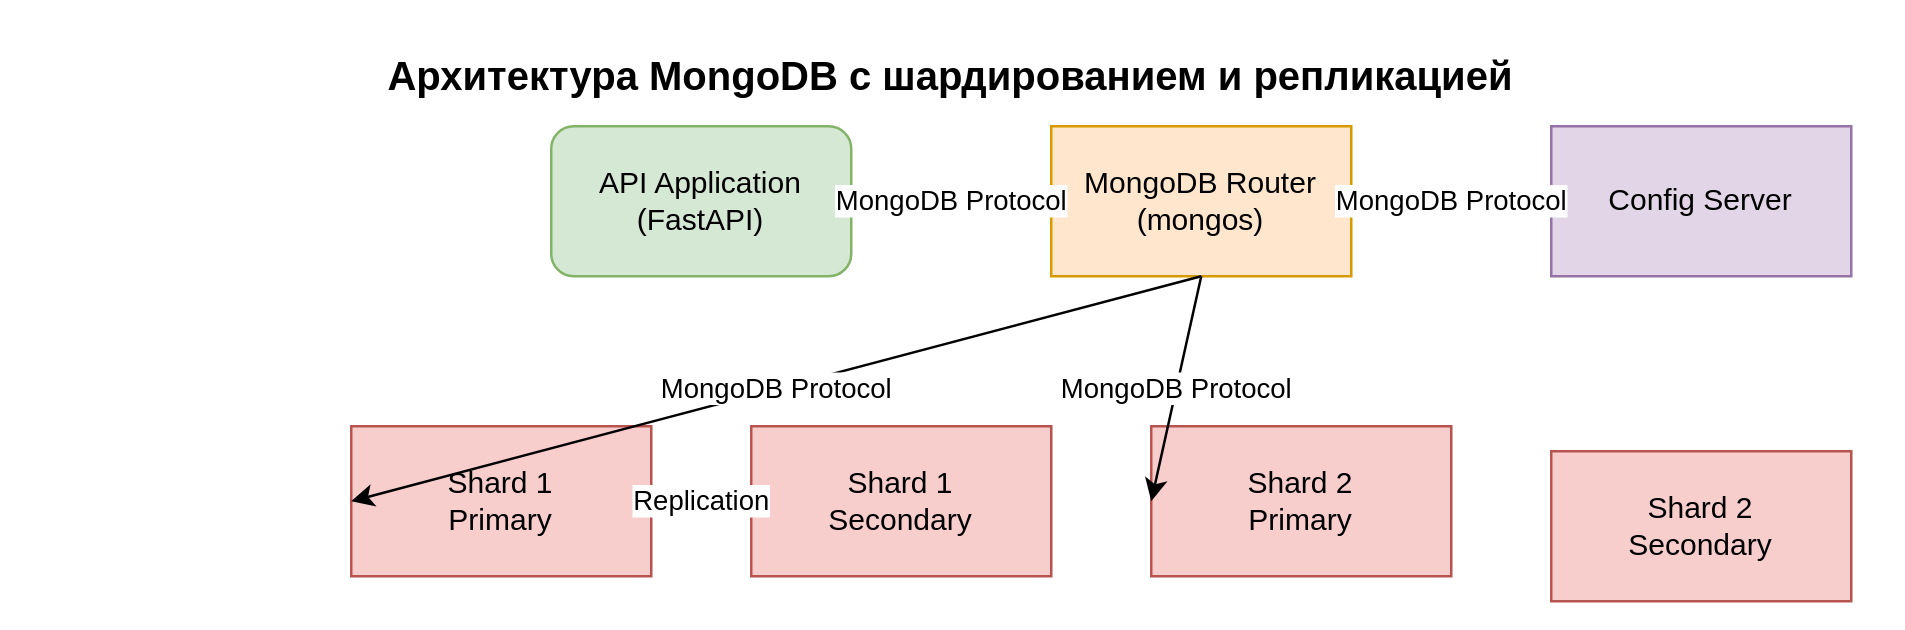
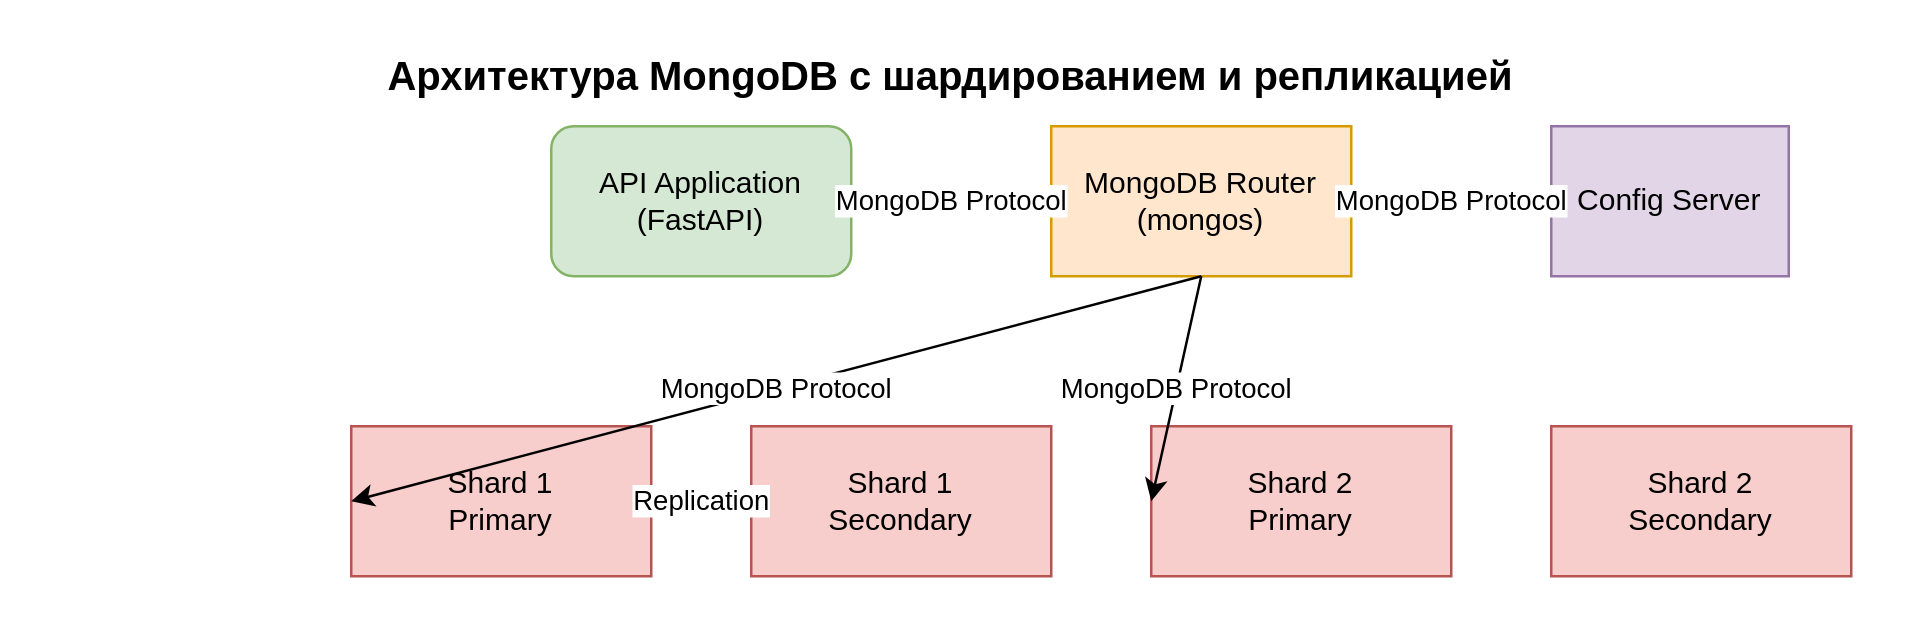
(1701, 201) -> (1670, 201)
(1701, 526) -> (1701, 501)
